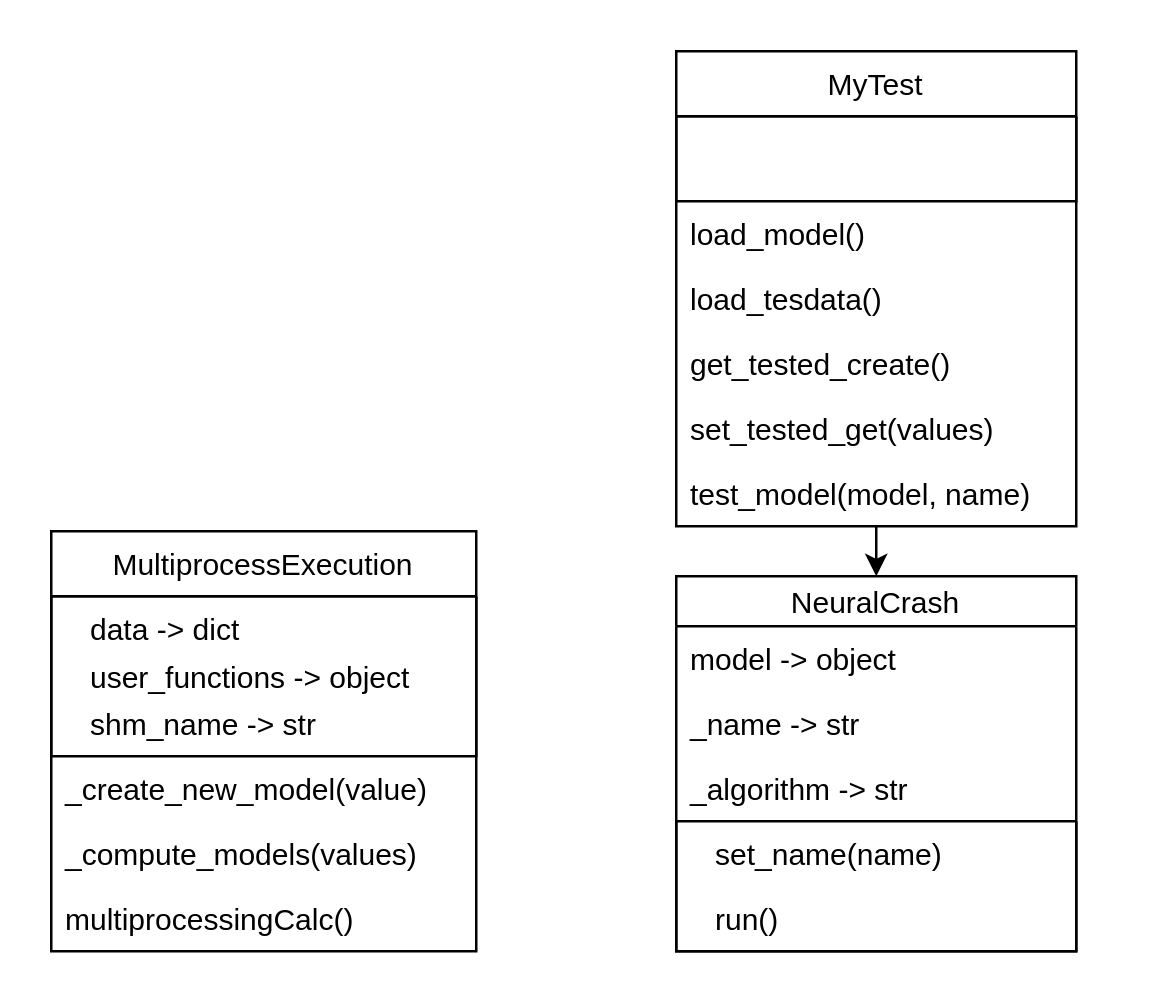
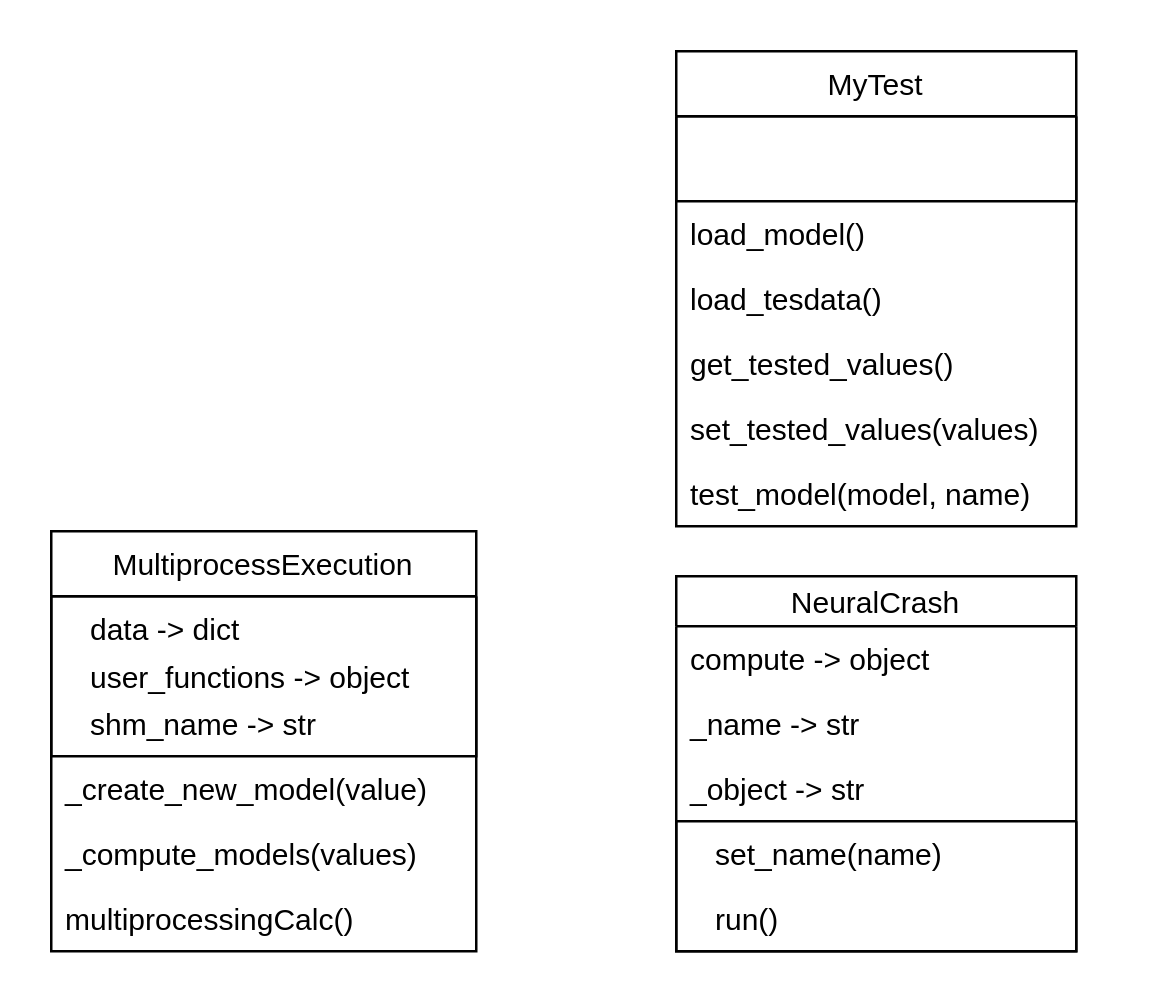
(850, 365) -> (846, 365)
(871, 430) -> (892, 430)
(876, 545) -> none
(804, 660) -> (825, 660)
(817, 790) -> (800, 790)
